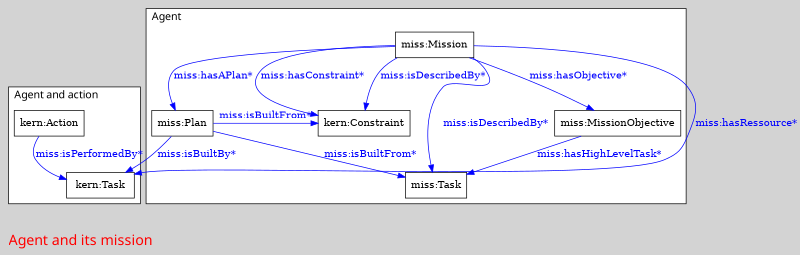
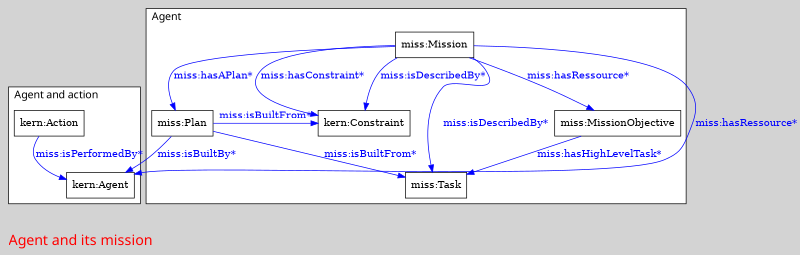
(578, 76) -> (578, 76)
(100, 185) -> (100, 185)
